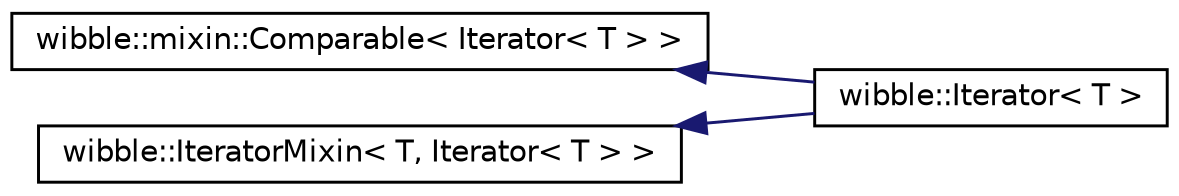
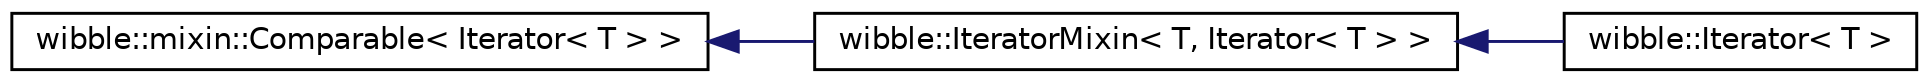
(760, 77) -> (776, 41)
